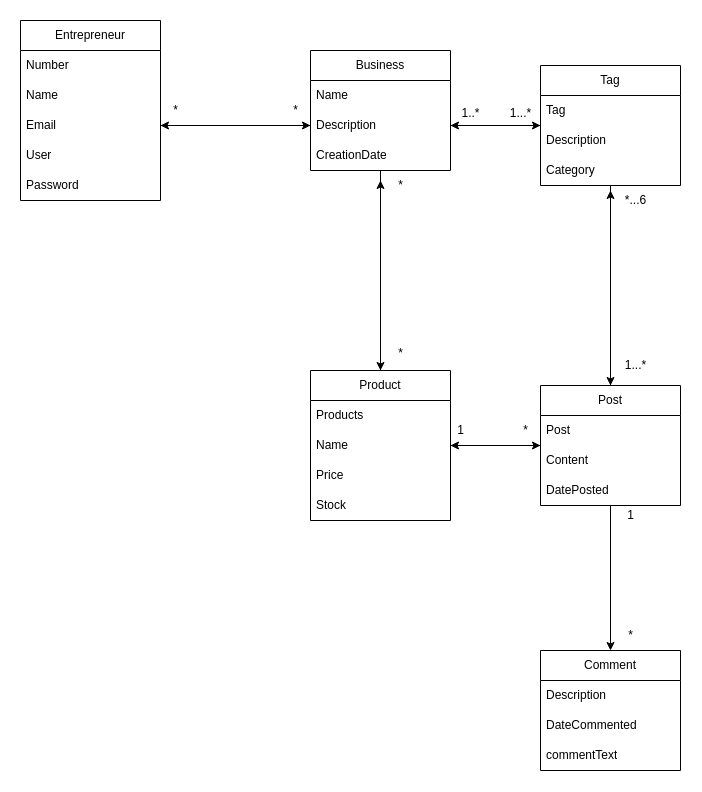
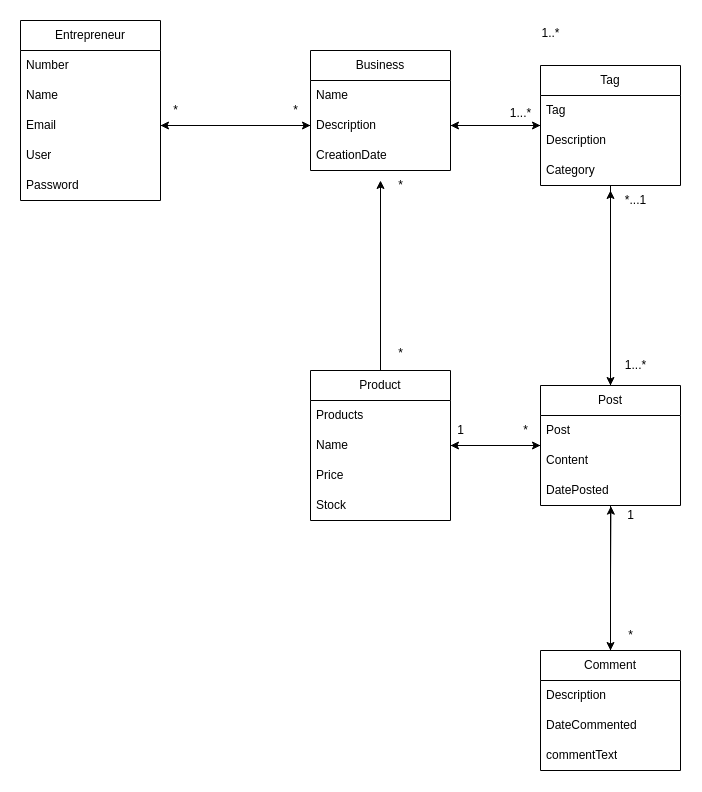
(471, 114) -> (551, 34)
(381, 177) -> none
(636, 201) -> (636, 201)
none -> (611, 649)
